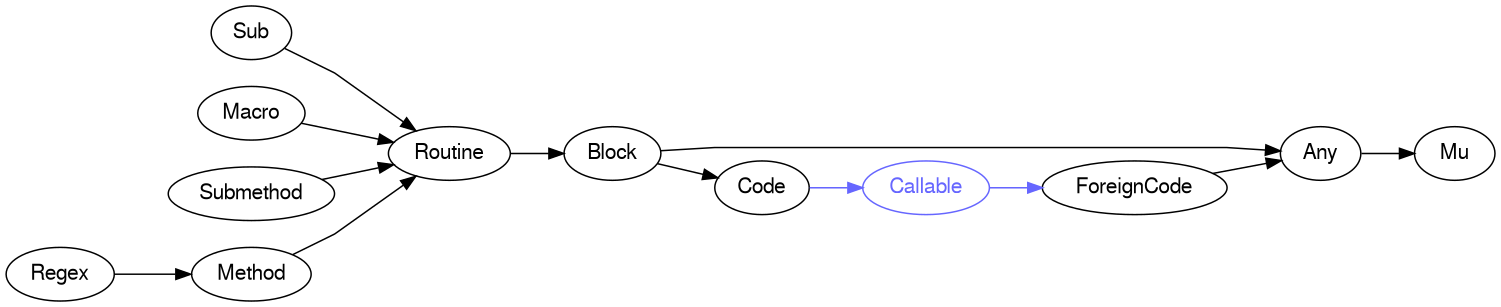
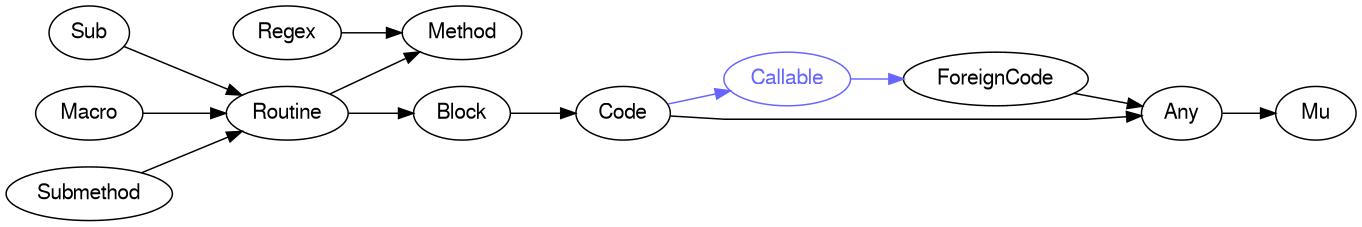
(963, 148) -> (898, 119)
(350, 223) -> (368, 76)
